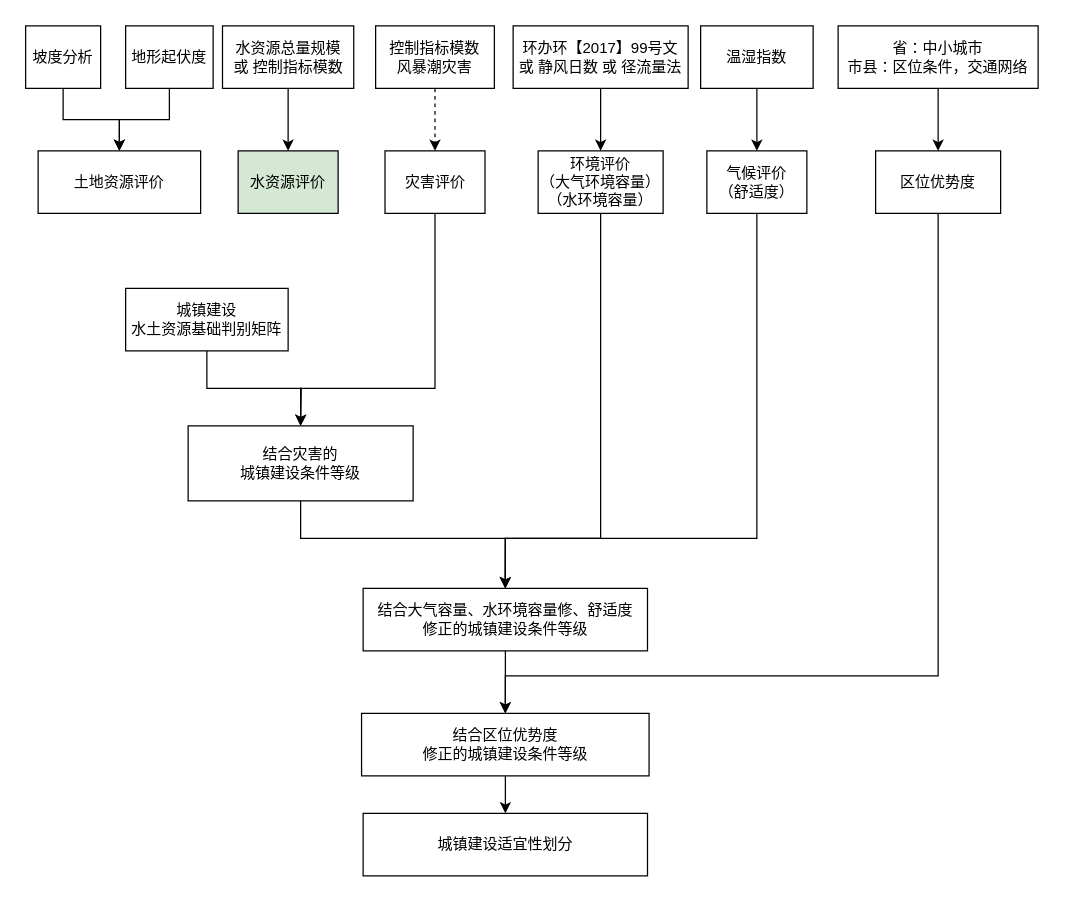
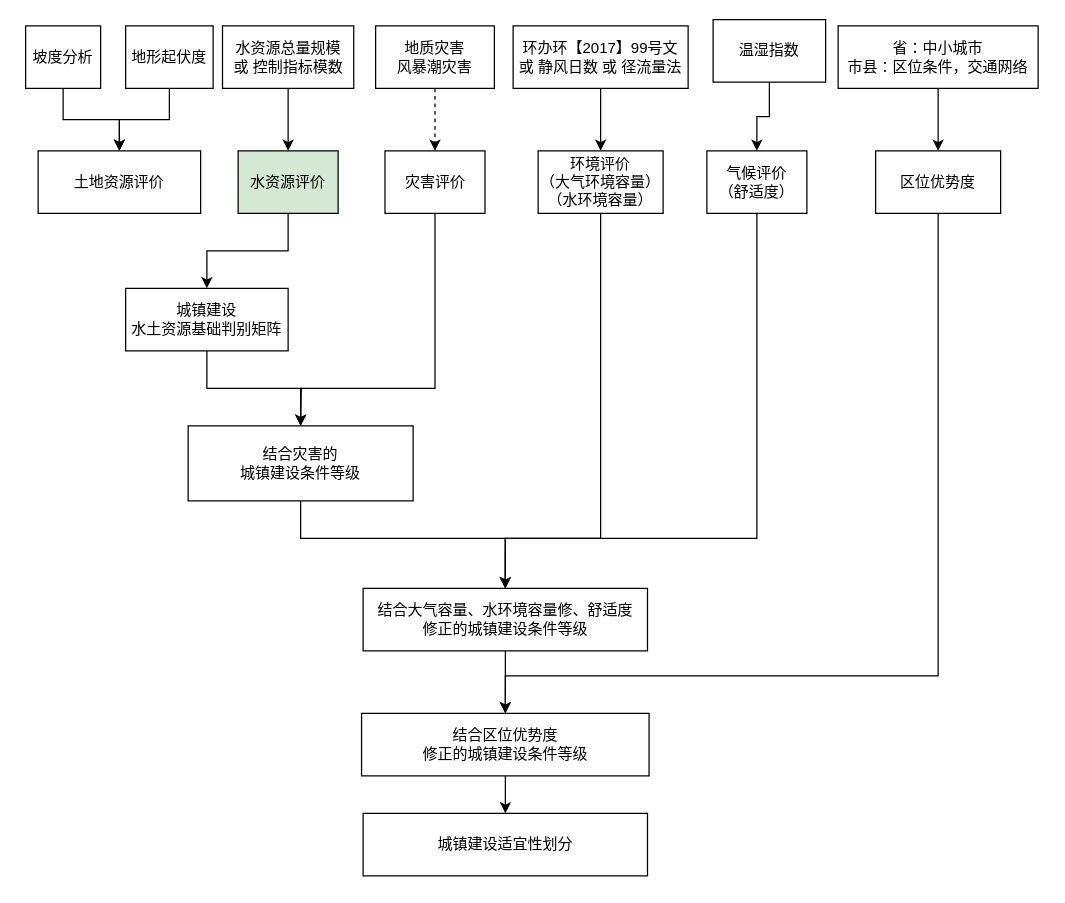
(435, 57) -> (435, 57)
(757, 57) -> (769, 51)
none -> (252, 251)
